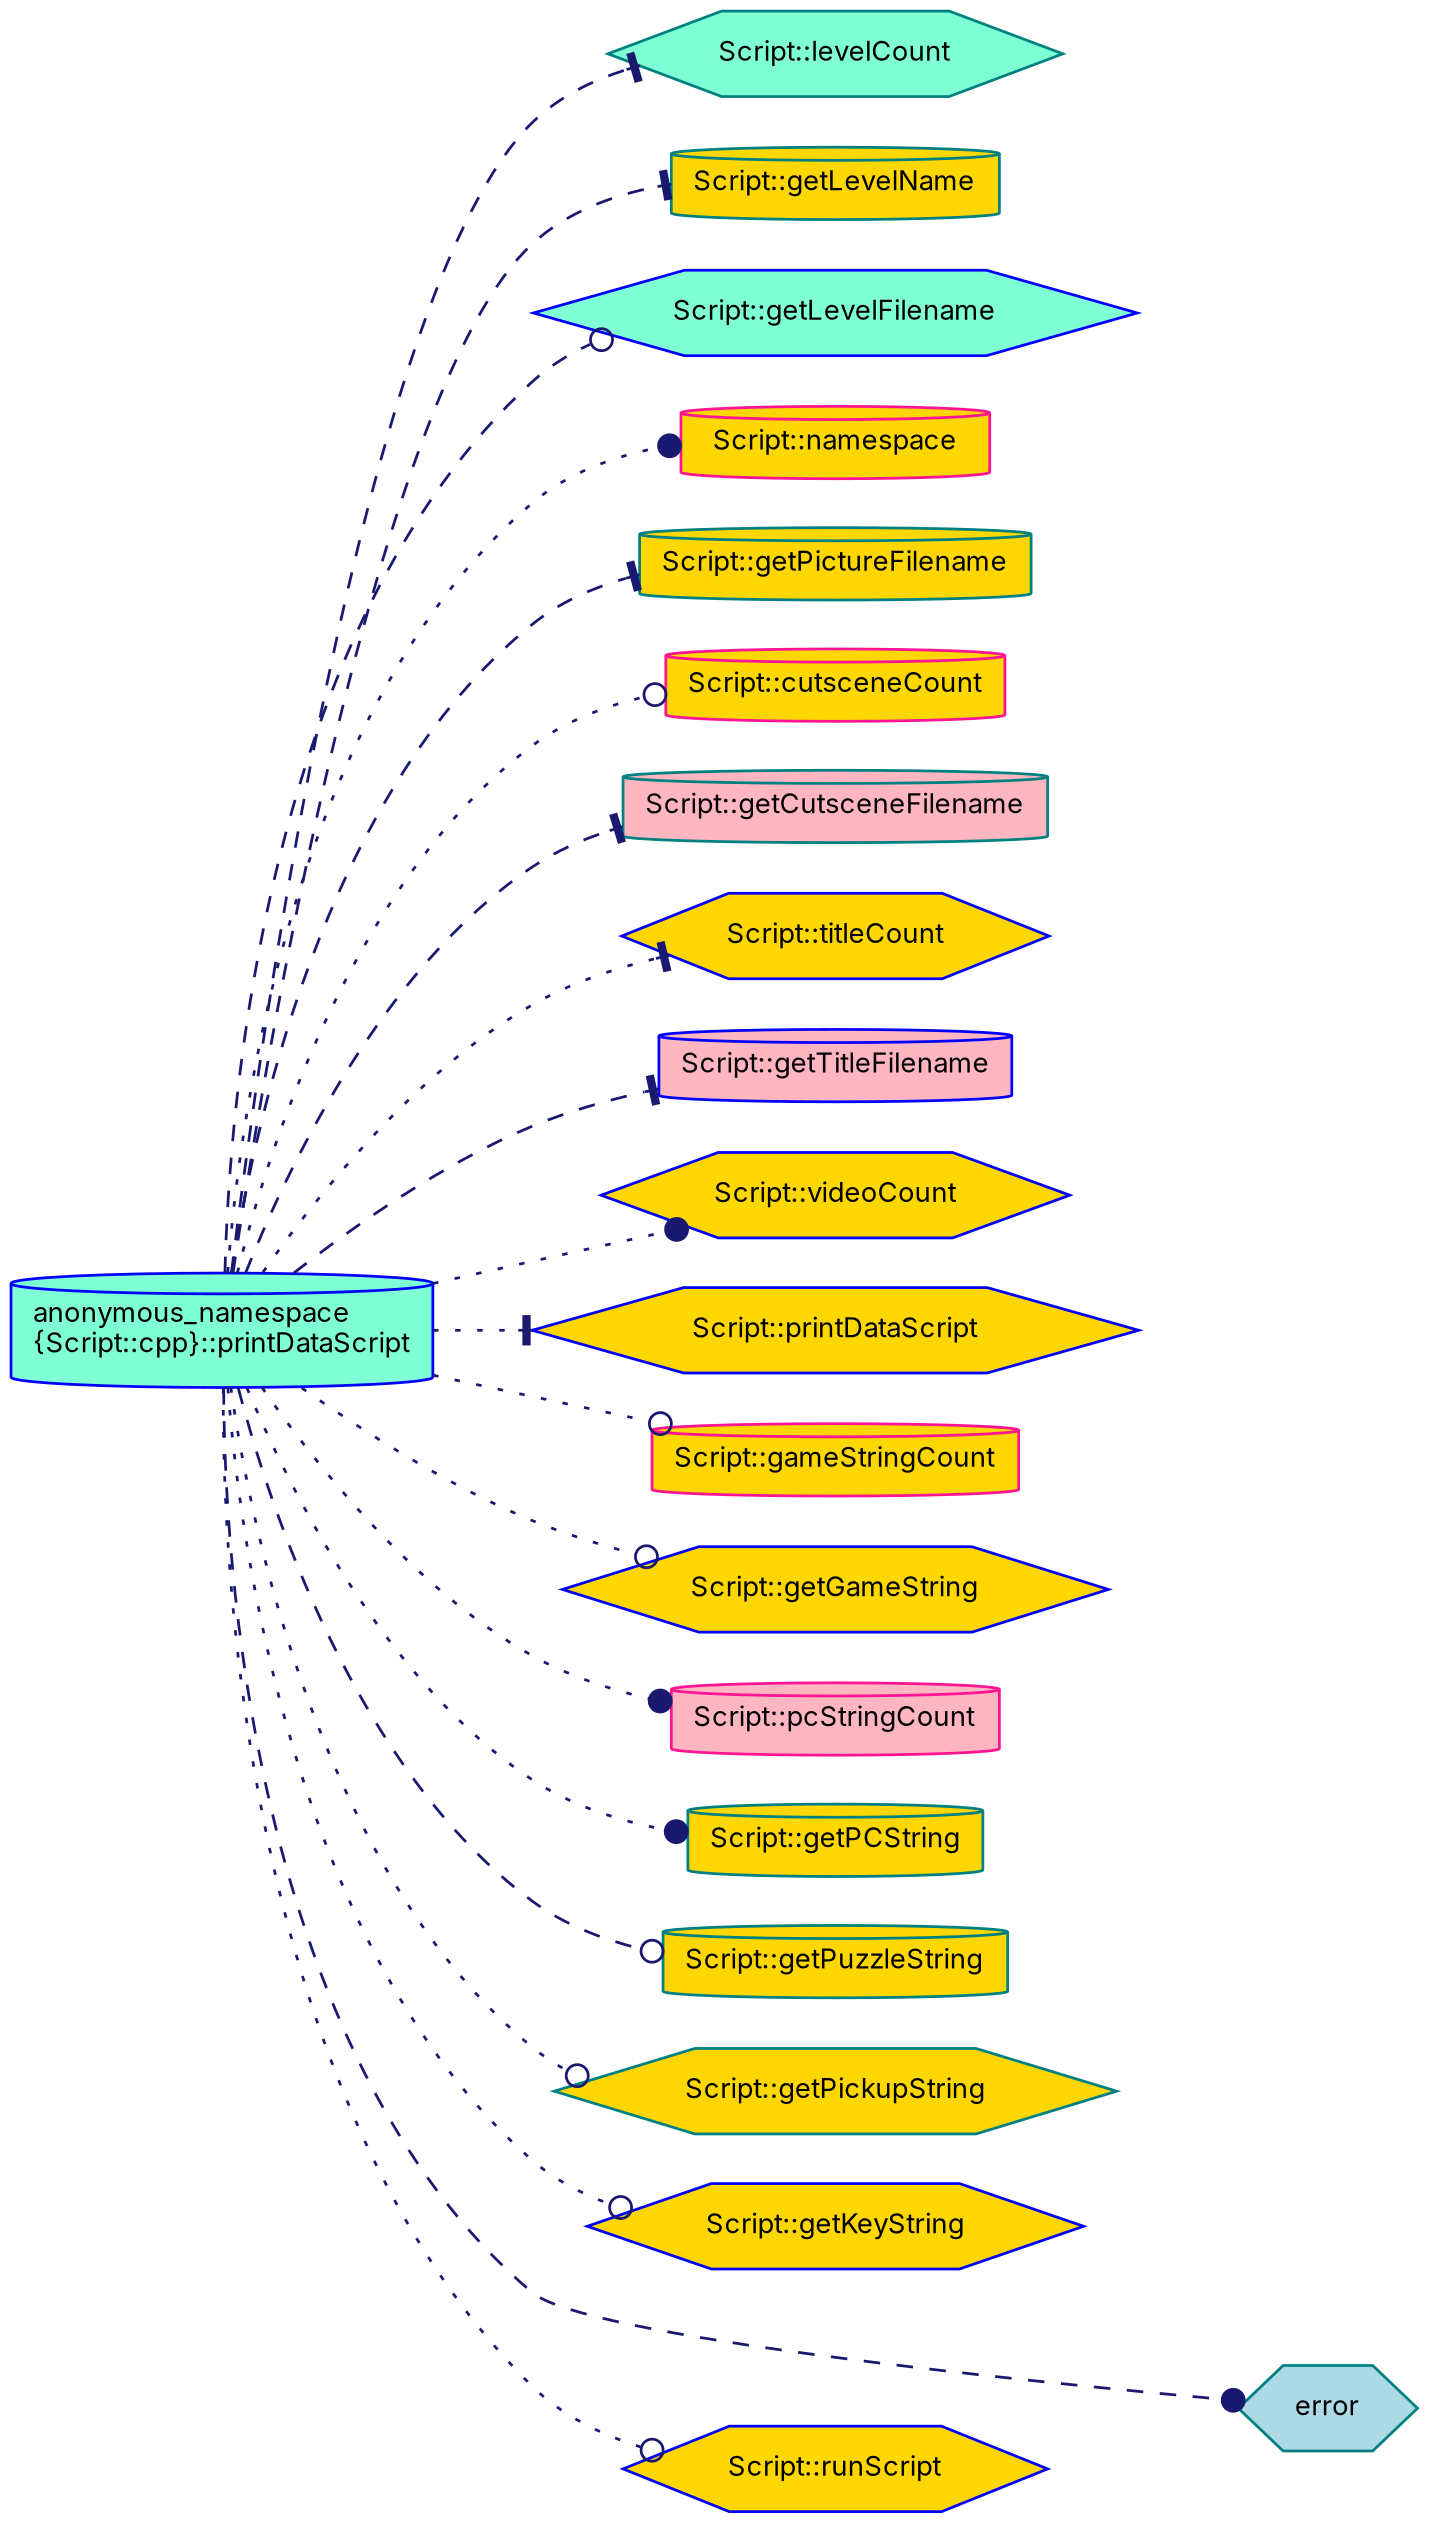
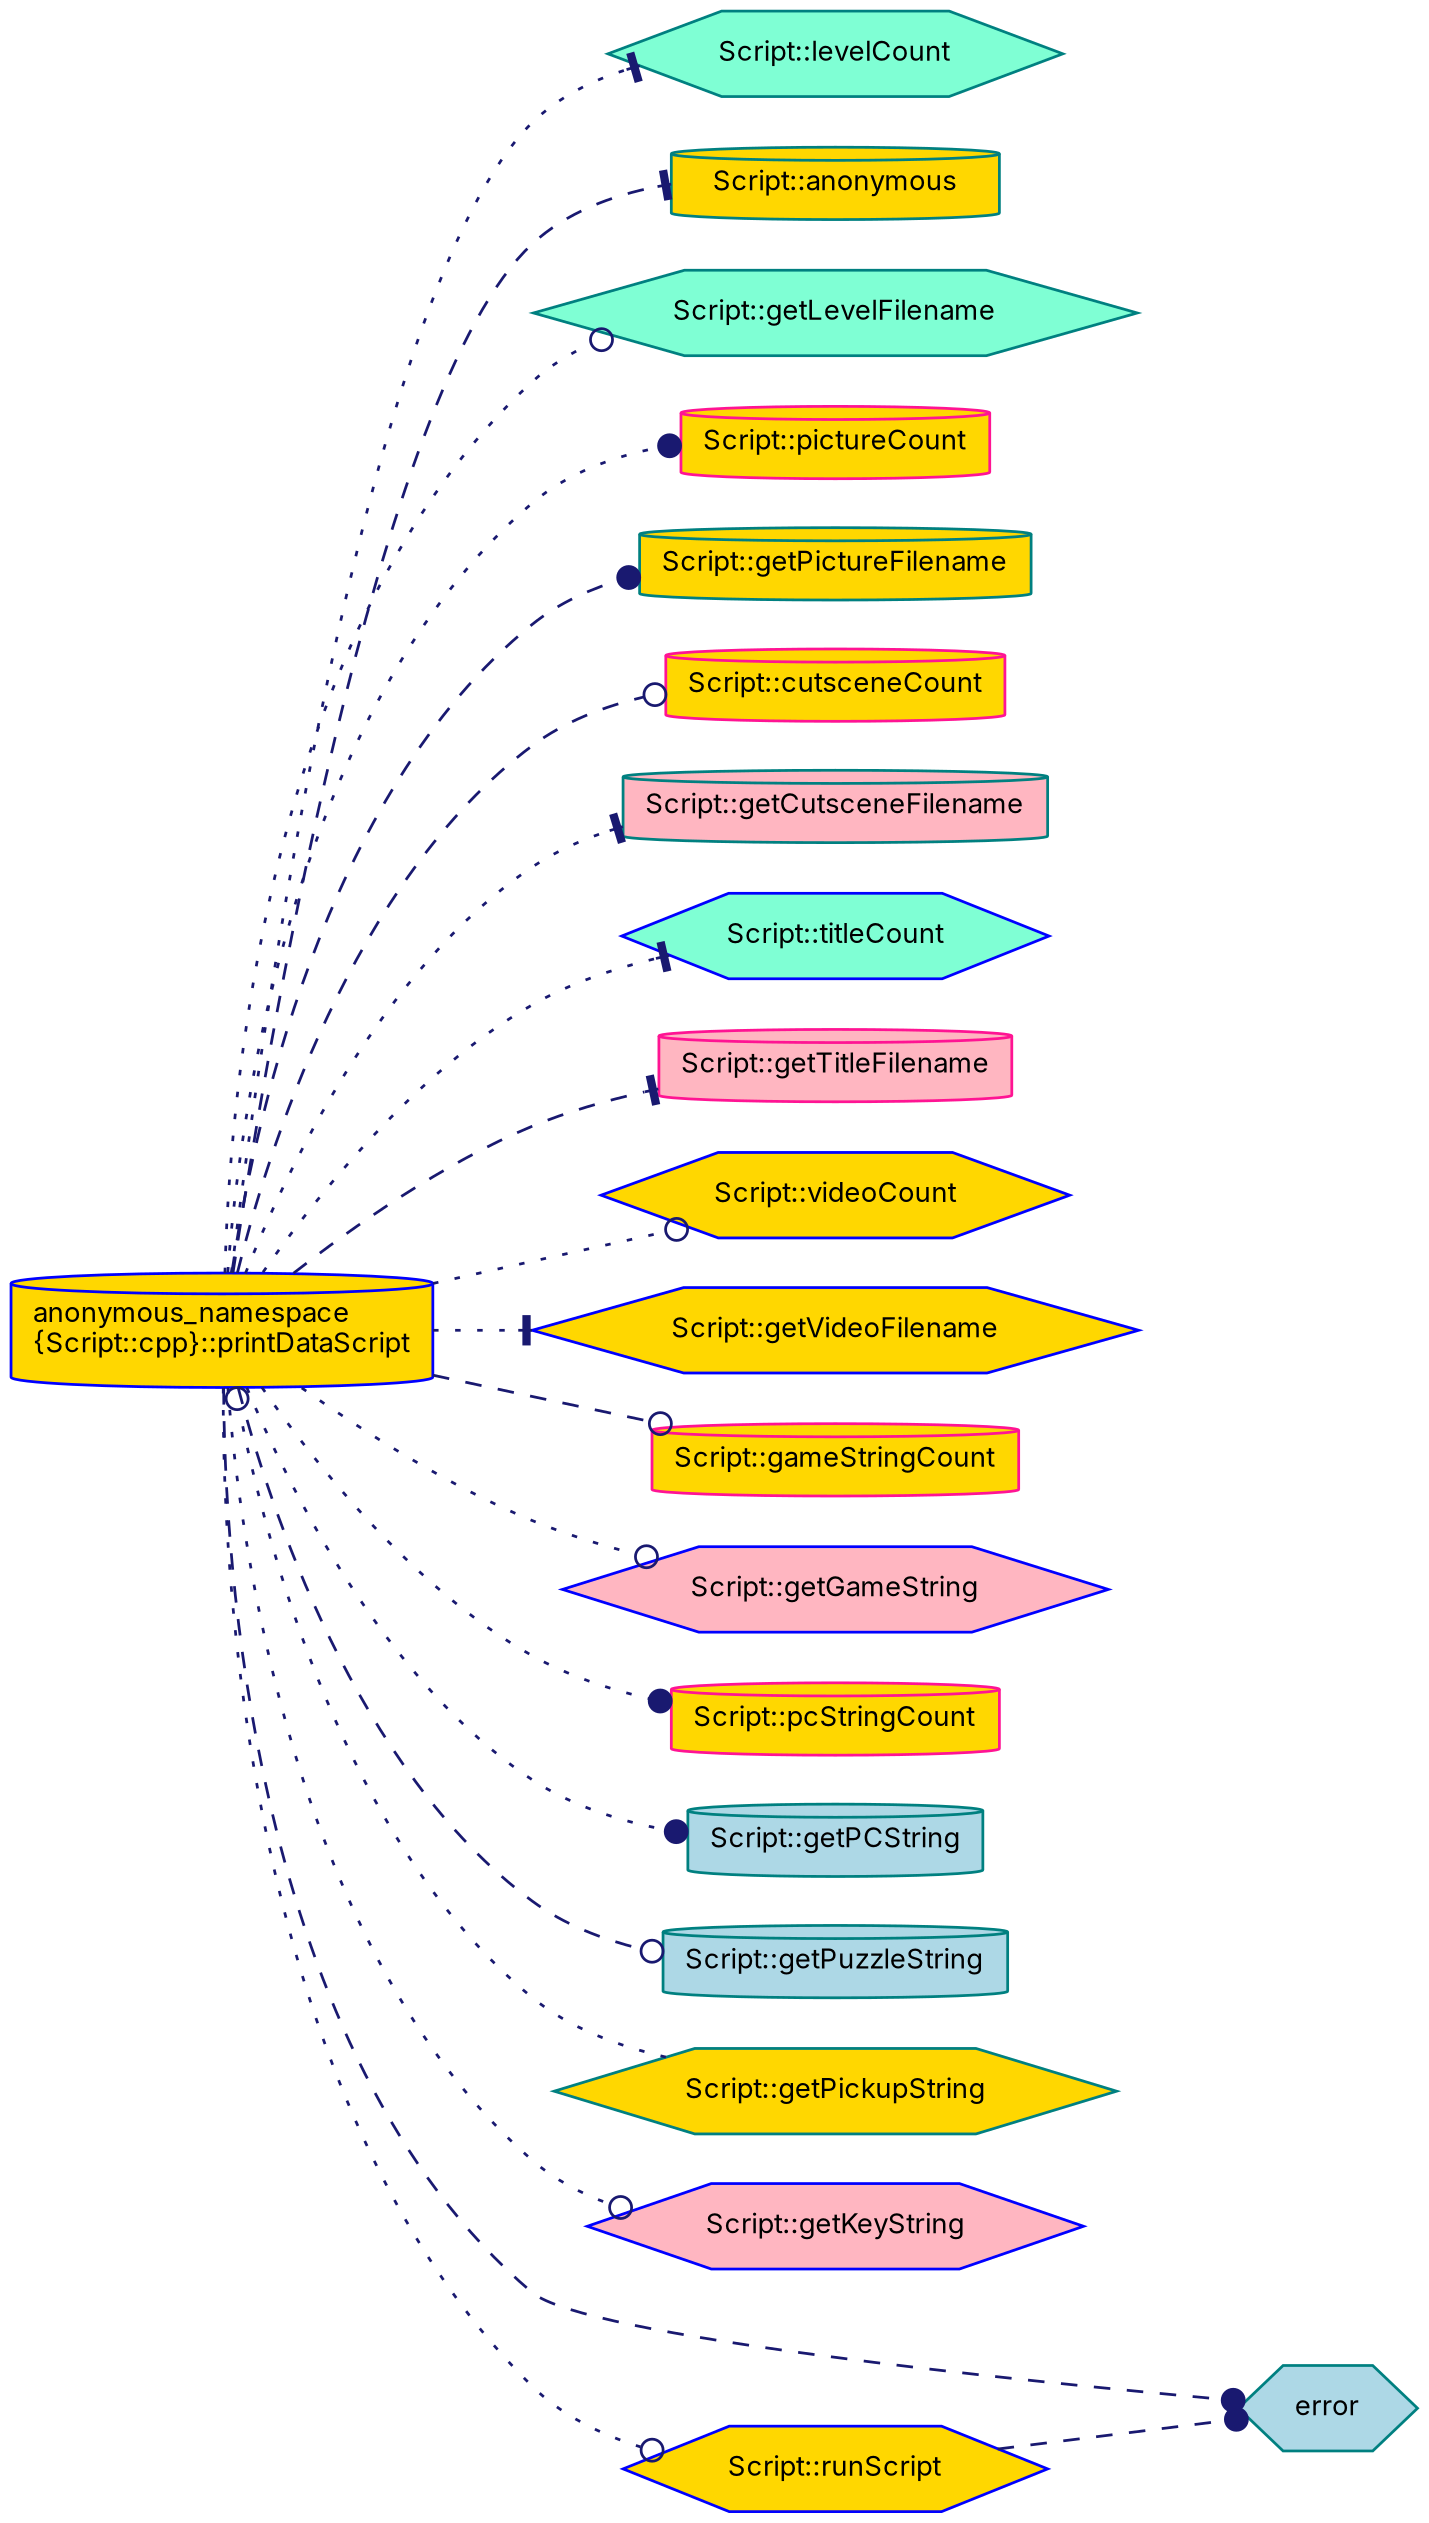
(835, 183) -> (835, 183)
(835, 313) -> (835, 313)
(835, 443) -> (835, 443)
(340, 628) -> (340, 628)
(348, 873) -> (348, 873)
(373, 932) -> (373, 932)
(835, 936) -> (835, 936)
(262, 939) -> (262, 939)
(385, 1014) -> (385, 1014)
(835, 1066) -> (835, 1066)
(549, 1258) -> (549, 1258)
(222, 1330) -> (222, 1330)
(835, 1330) -> (835, 1330)
(541, 1398) -> (541, 1398)
(835, 1589) -> (835, 1589)
(835, 1719) -> (835, 1719)
(334, 1763) -> (372, 1794)
(835, 1840) -> (835, 1840)
(835, 1962) -> (835, 1962)
(835, 2226) -> (835, 2226)
none -> (1111, 2435)
